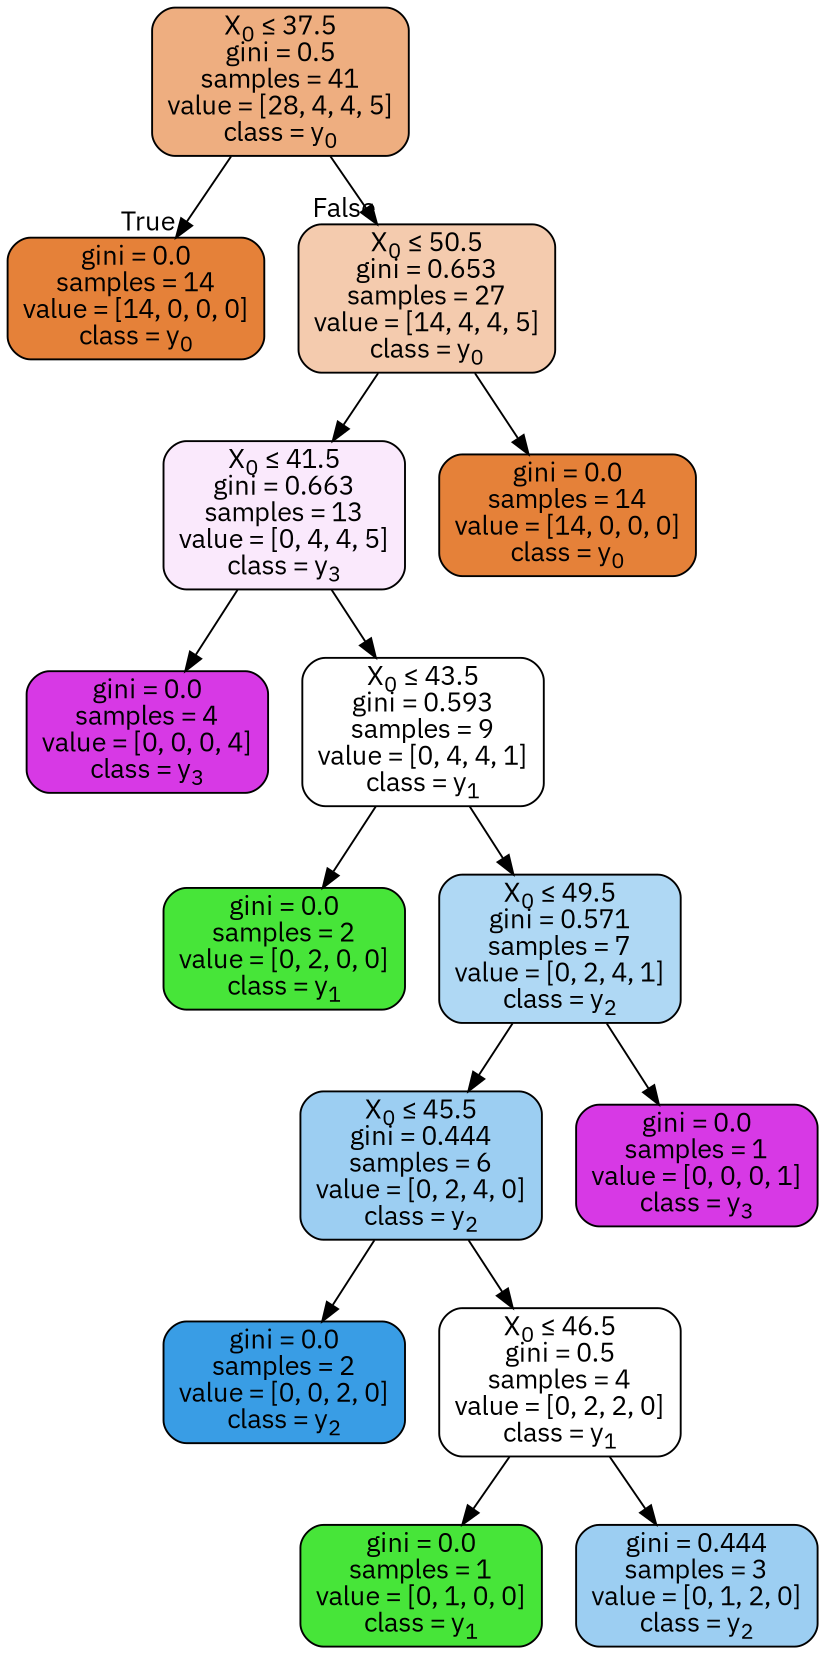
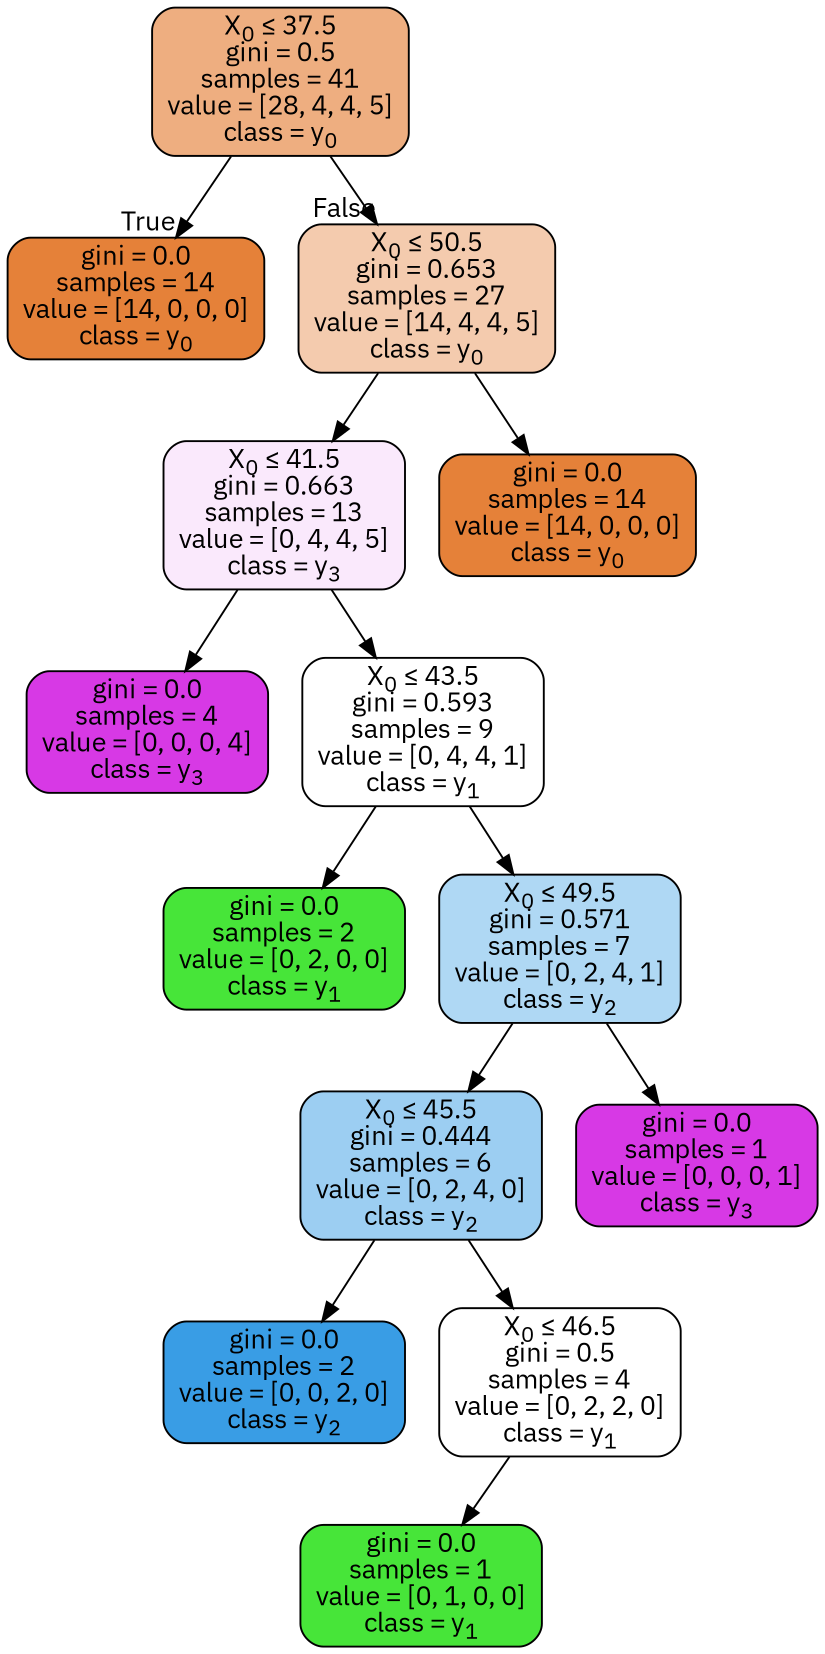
(697, 1586) -> none
